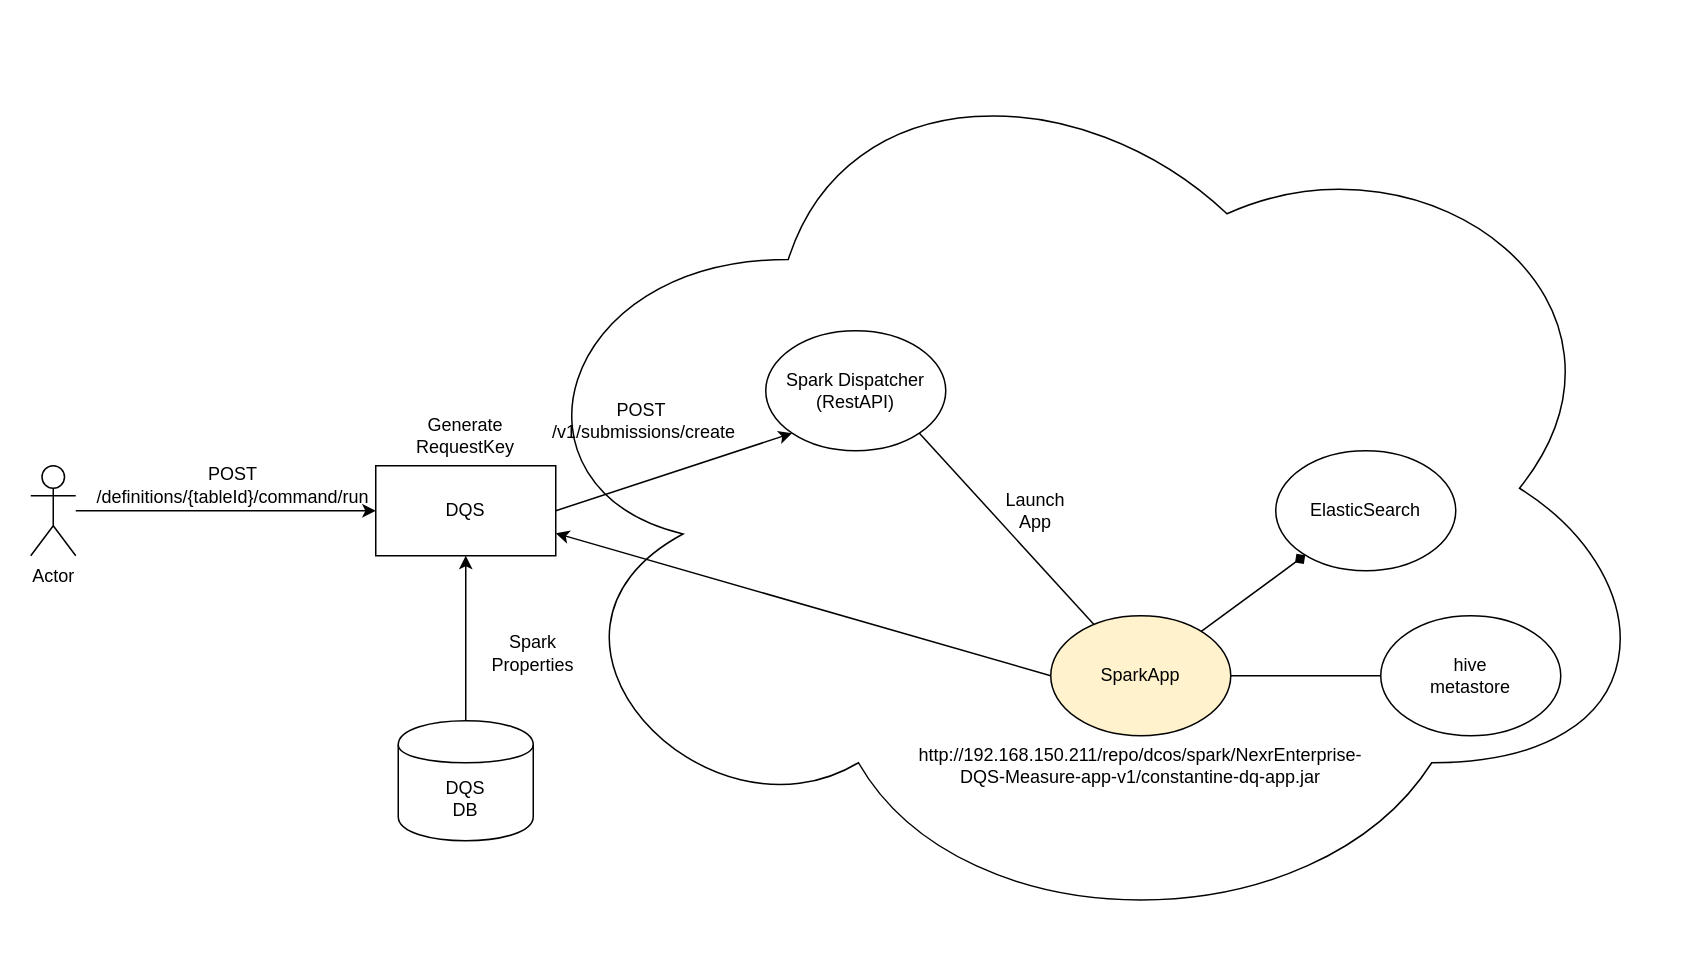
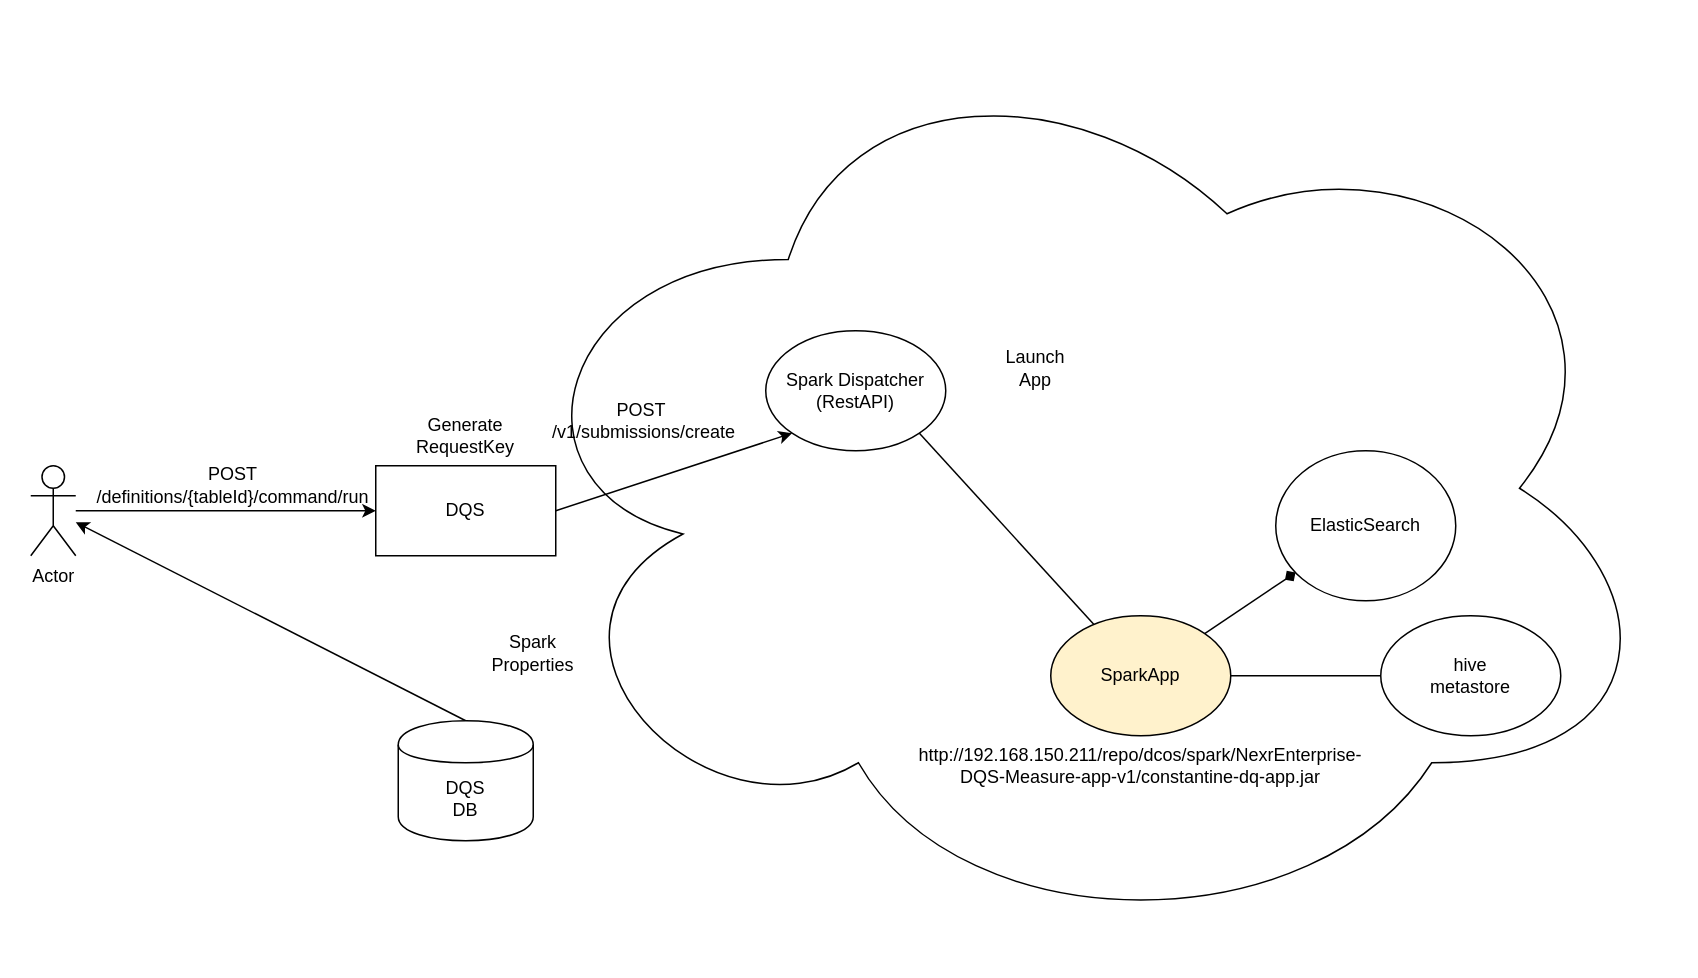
(1036, 511) -> (1036, 368)
(1366, 511) -> (1366, 526)
(808, 606) -> none
(466, 644) -> (275, 624)
